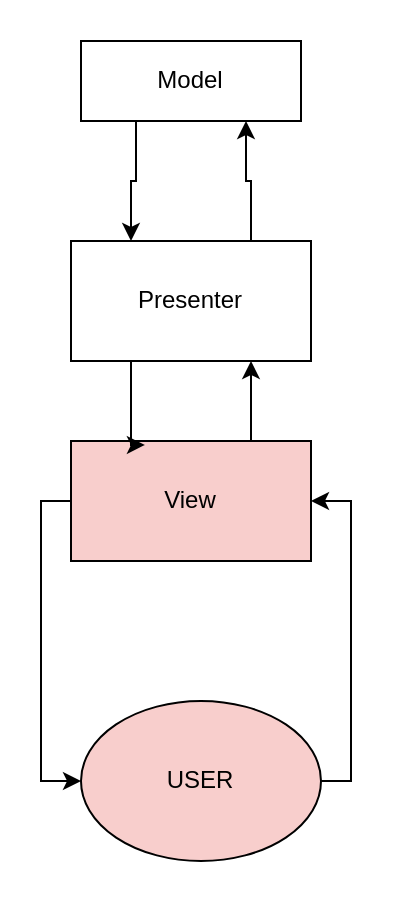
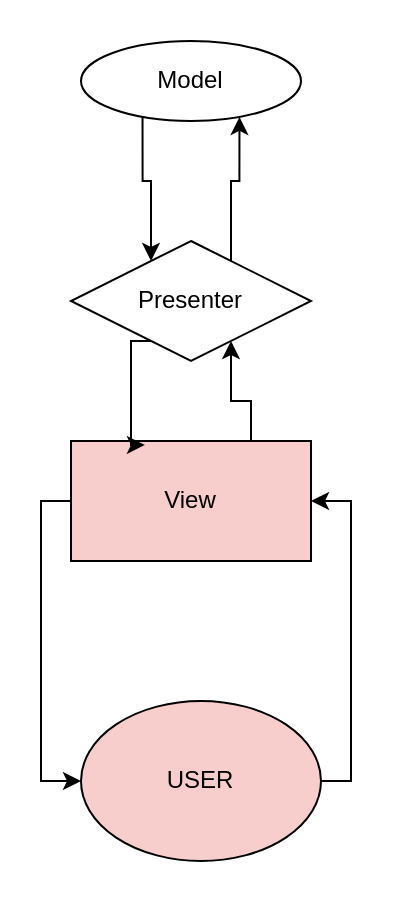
(191, 81) -> (191, 81)
(191, 301) -> (191, 301)
